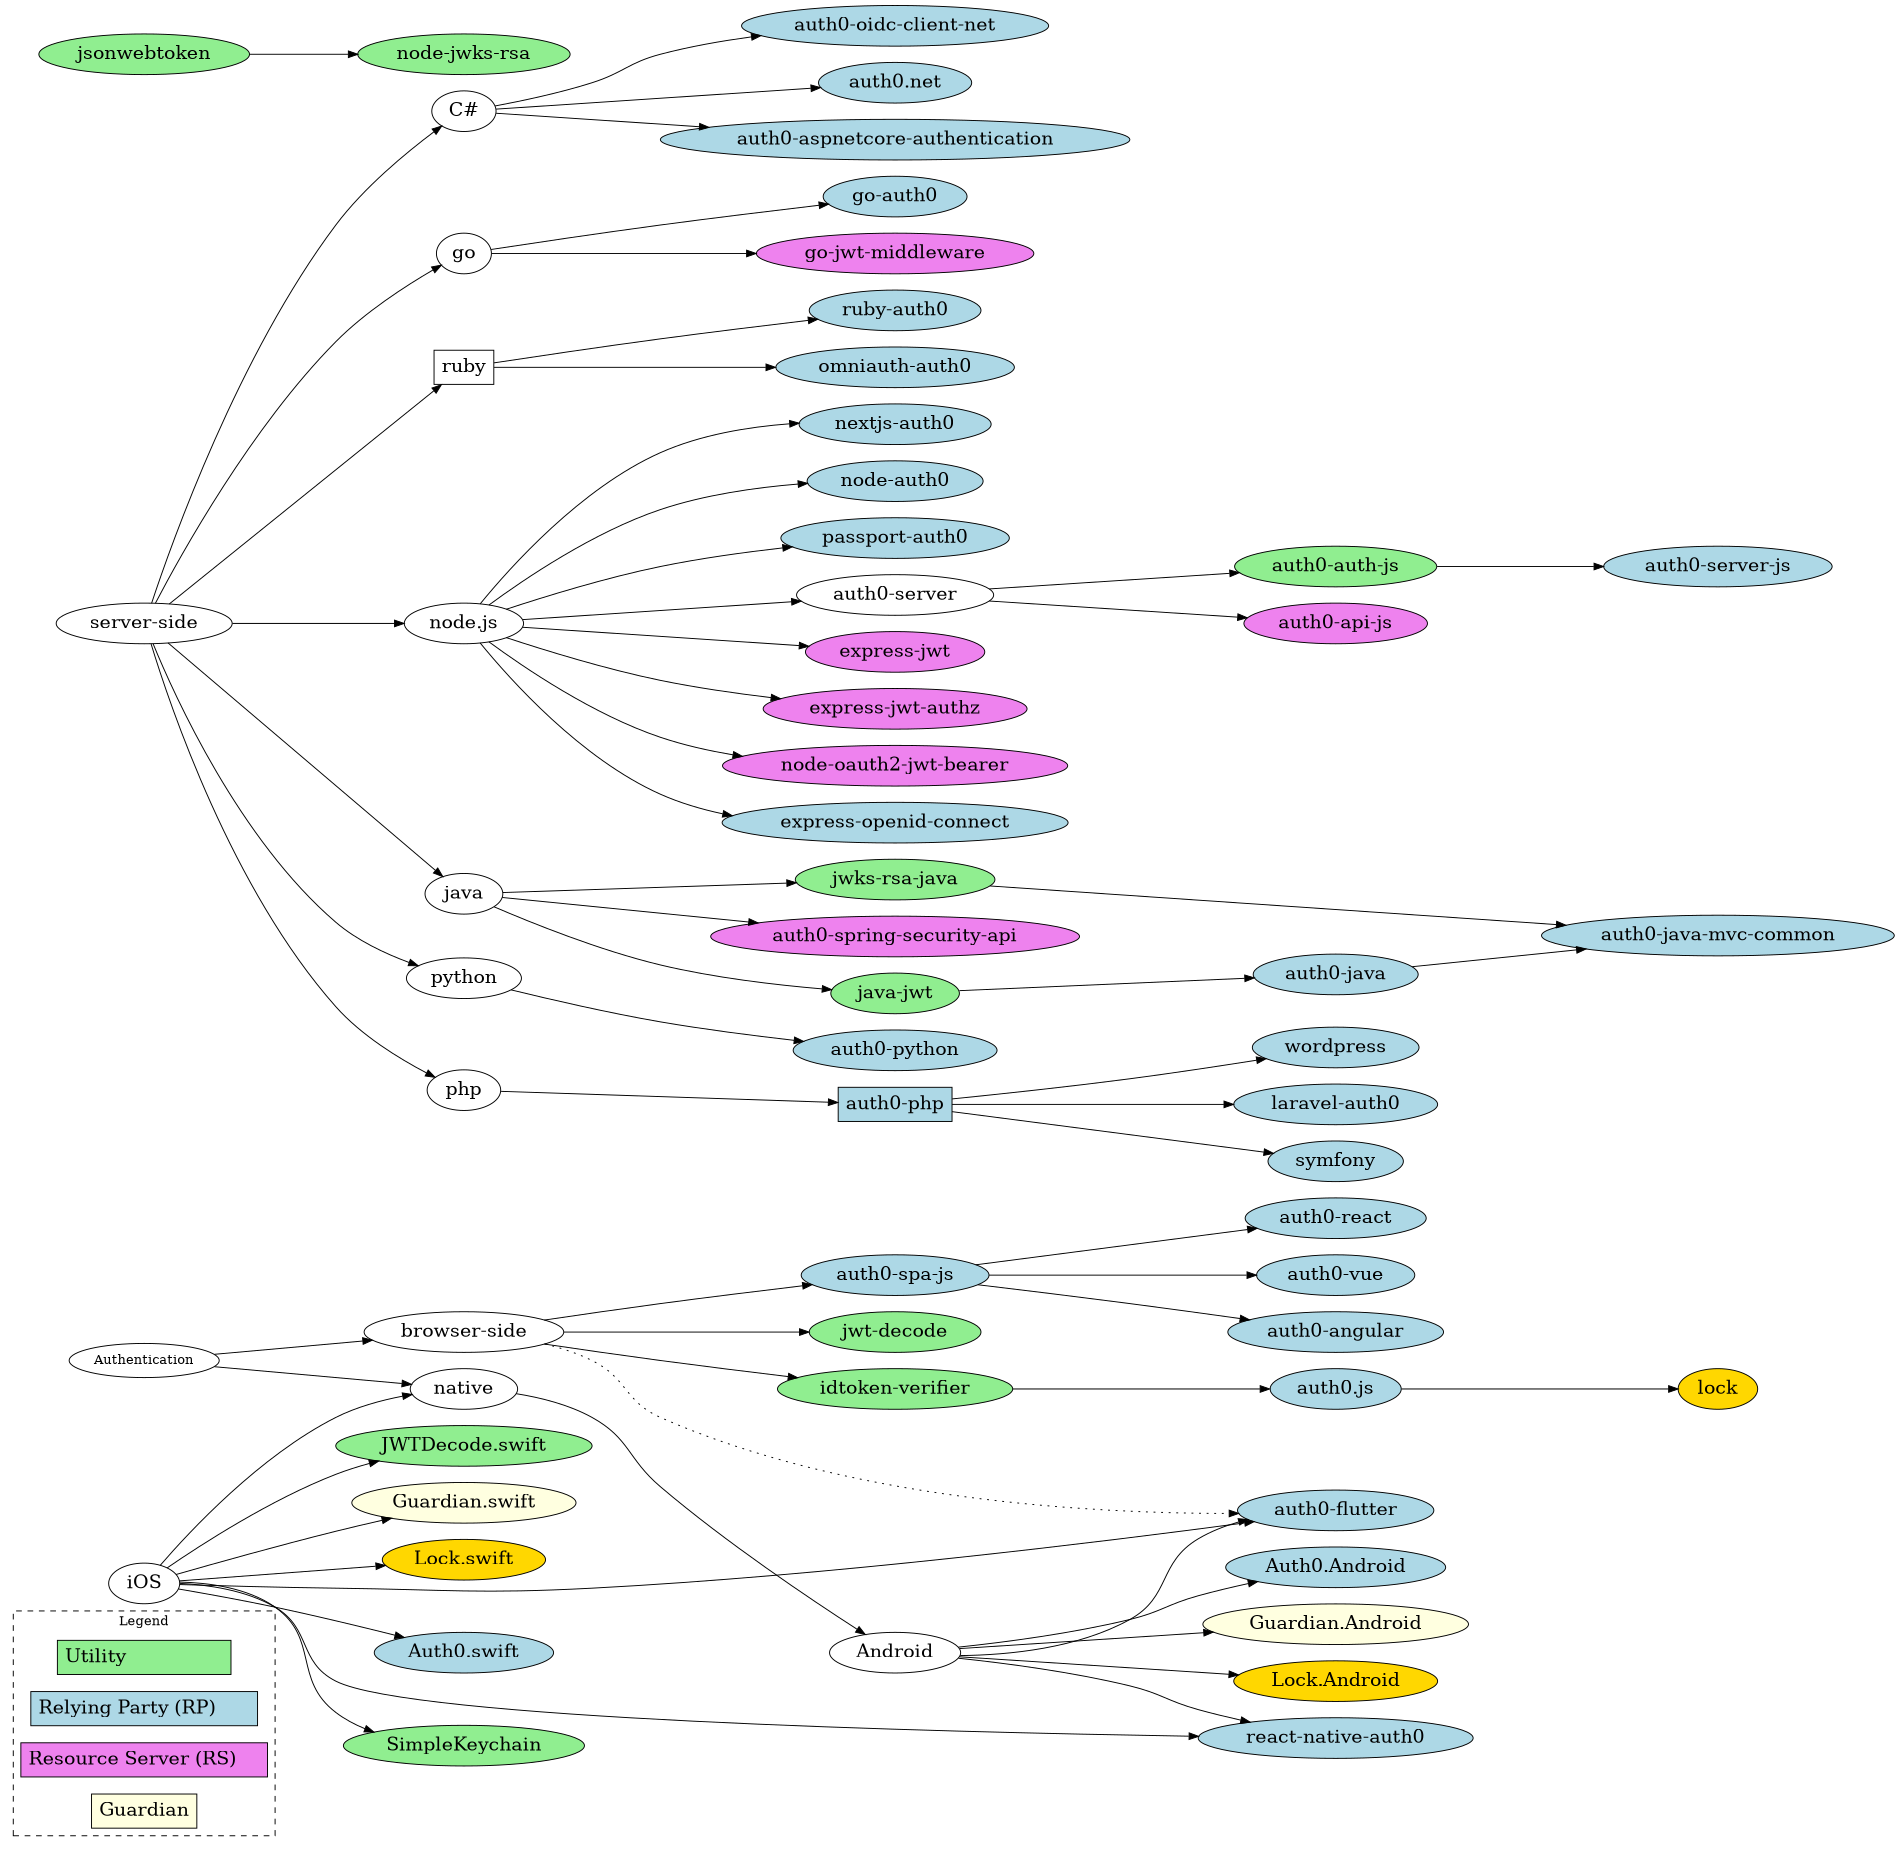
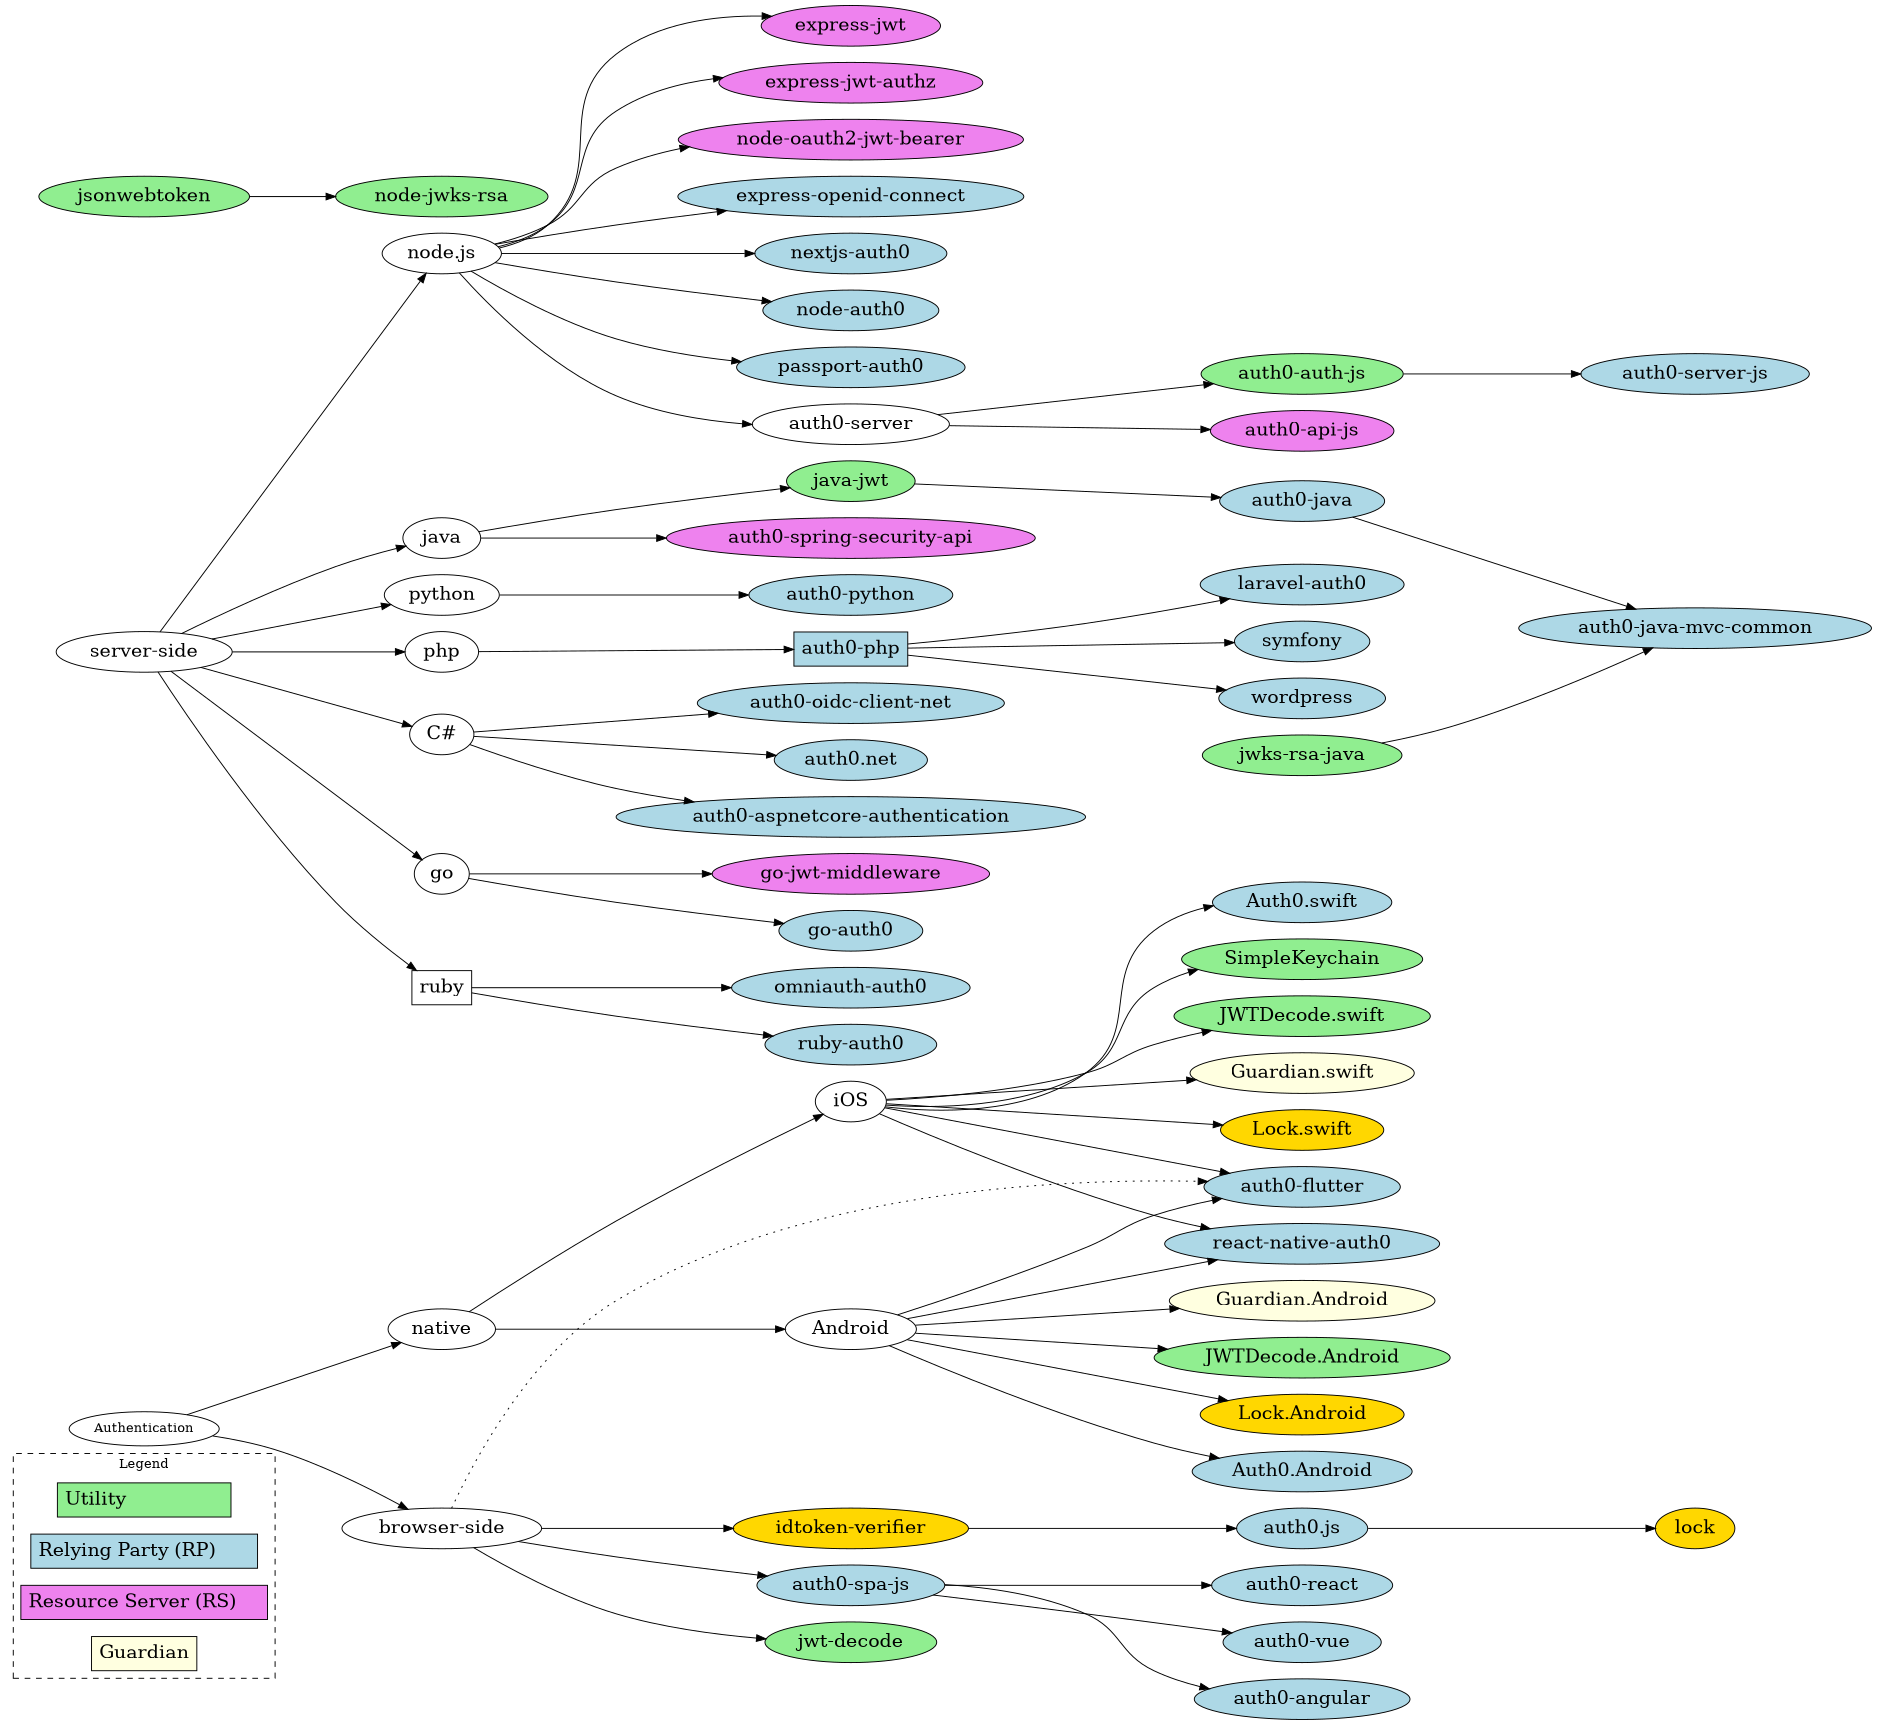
(645, 888) -> none
none -> (1302, 1358)
(895, 1389) -> (851, 1528)
(269, 1461) -> (638, 1209)
